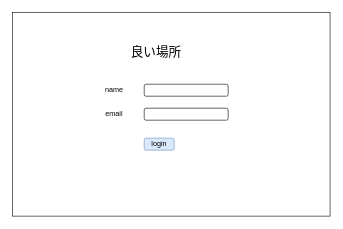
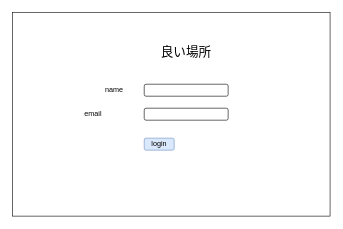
(156, 51) -> (186, 51)
(114, 114) -> (93, 114)
